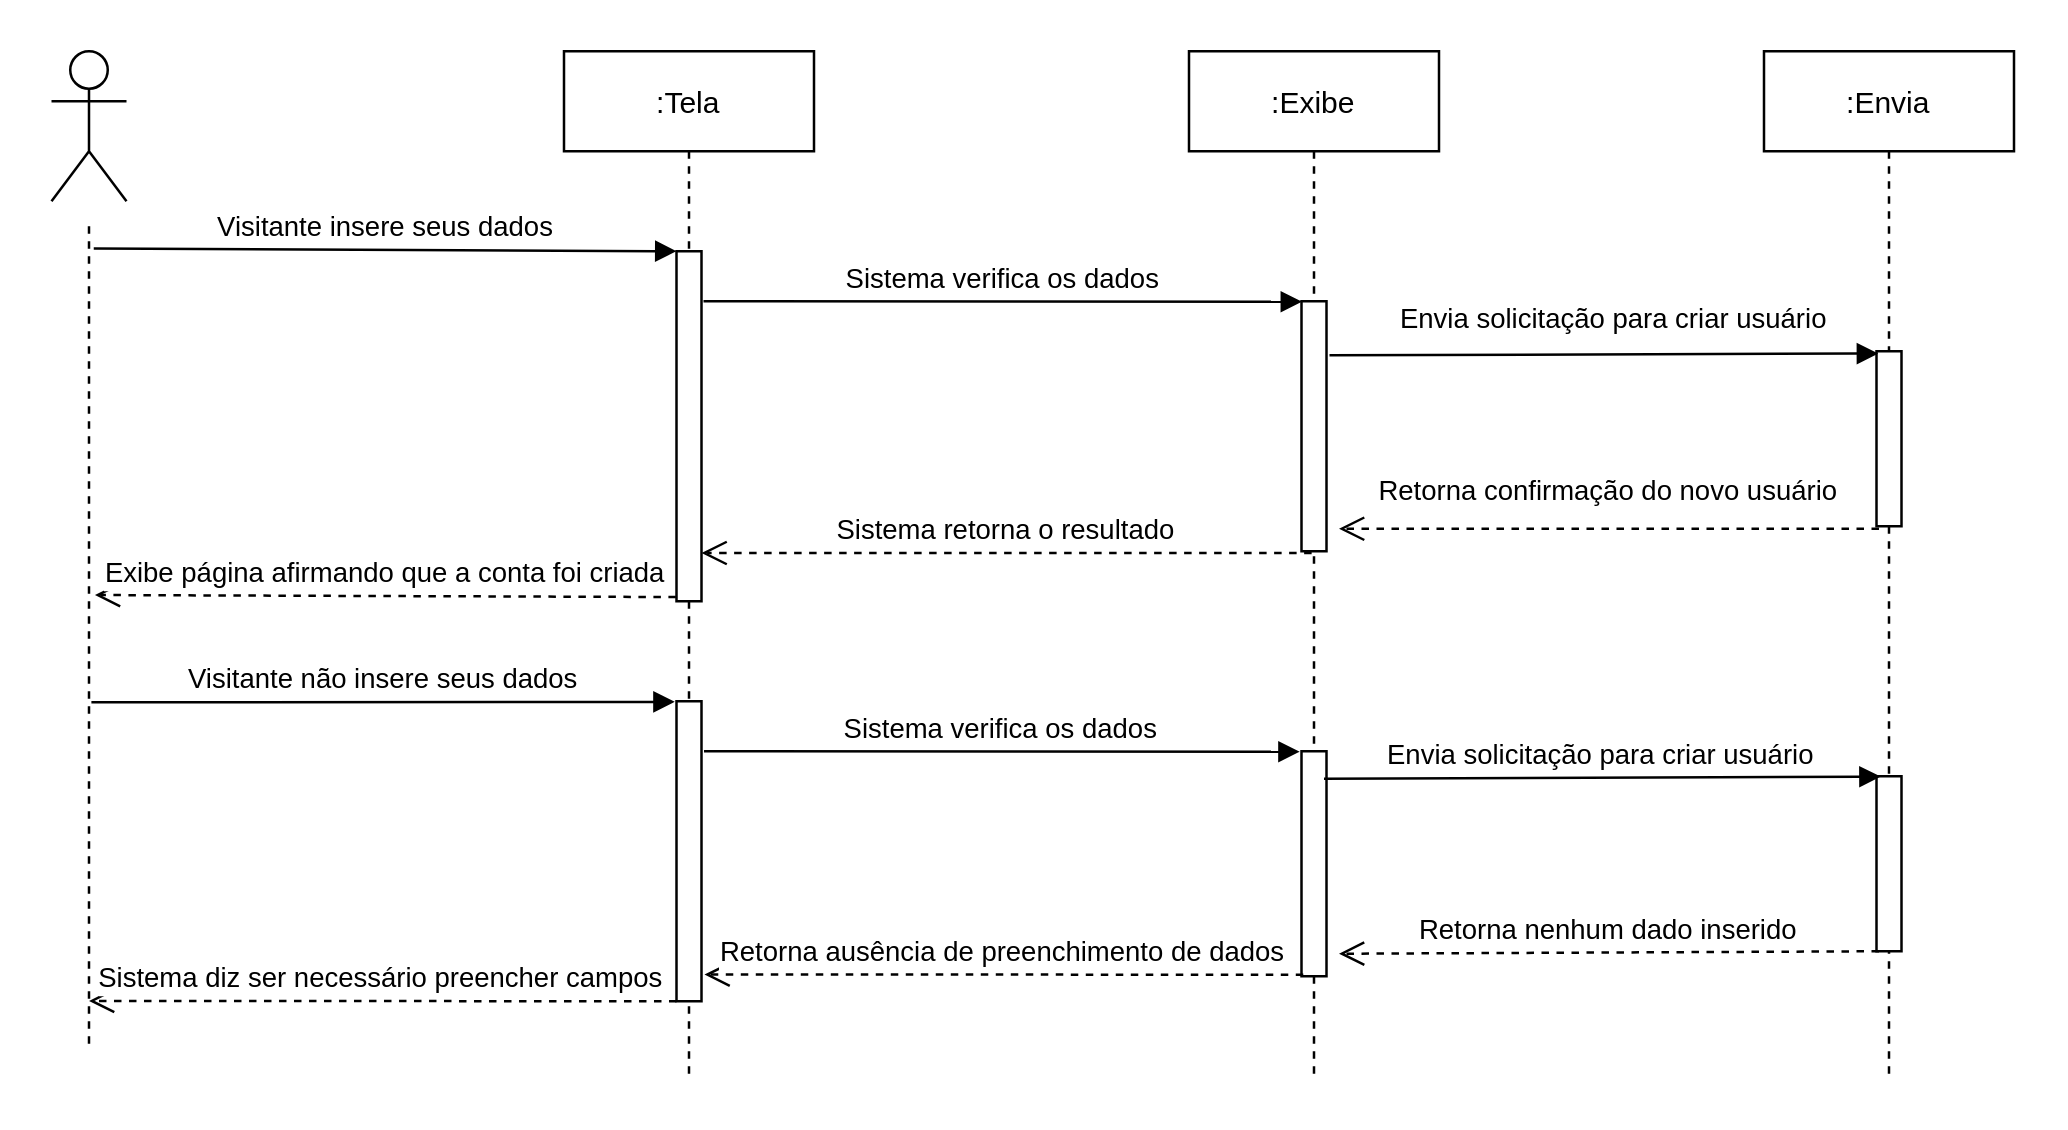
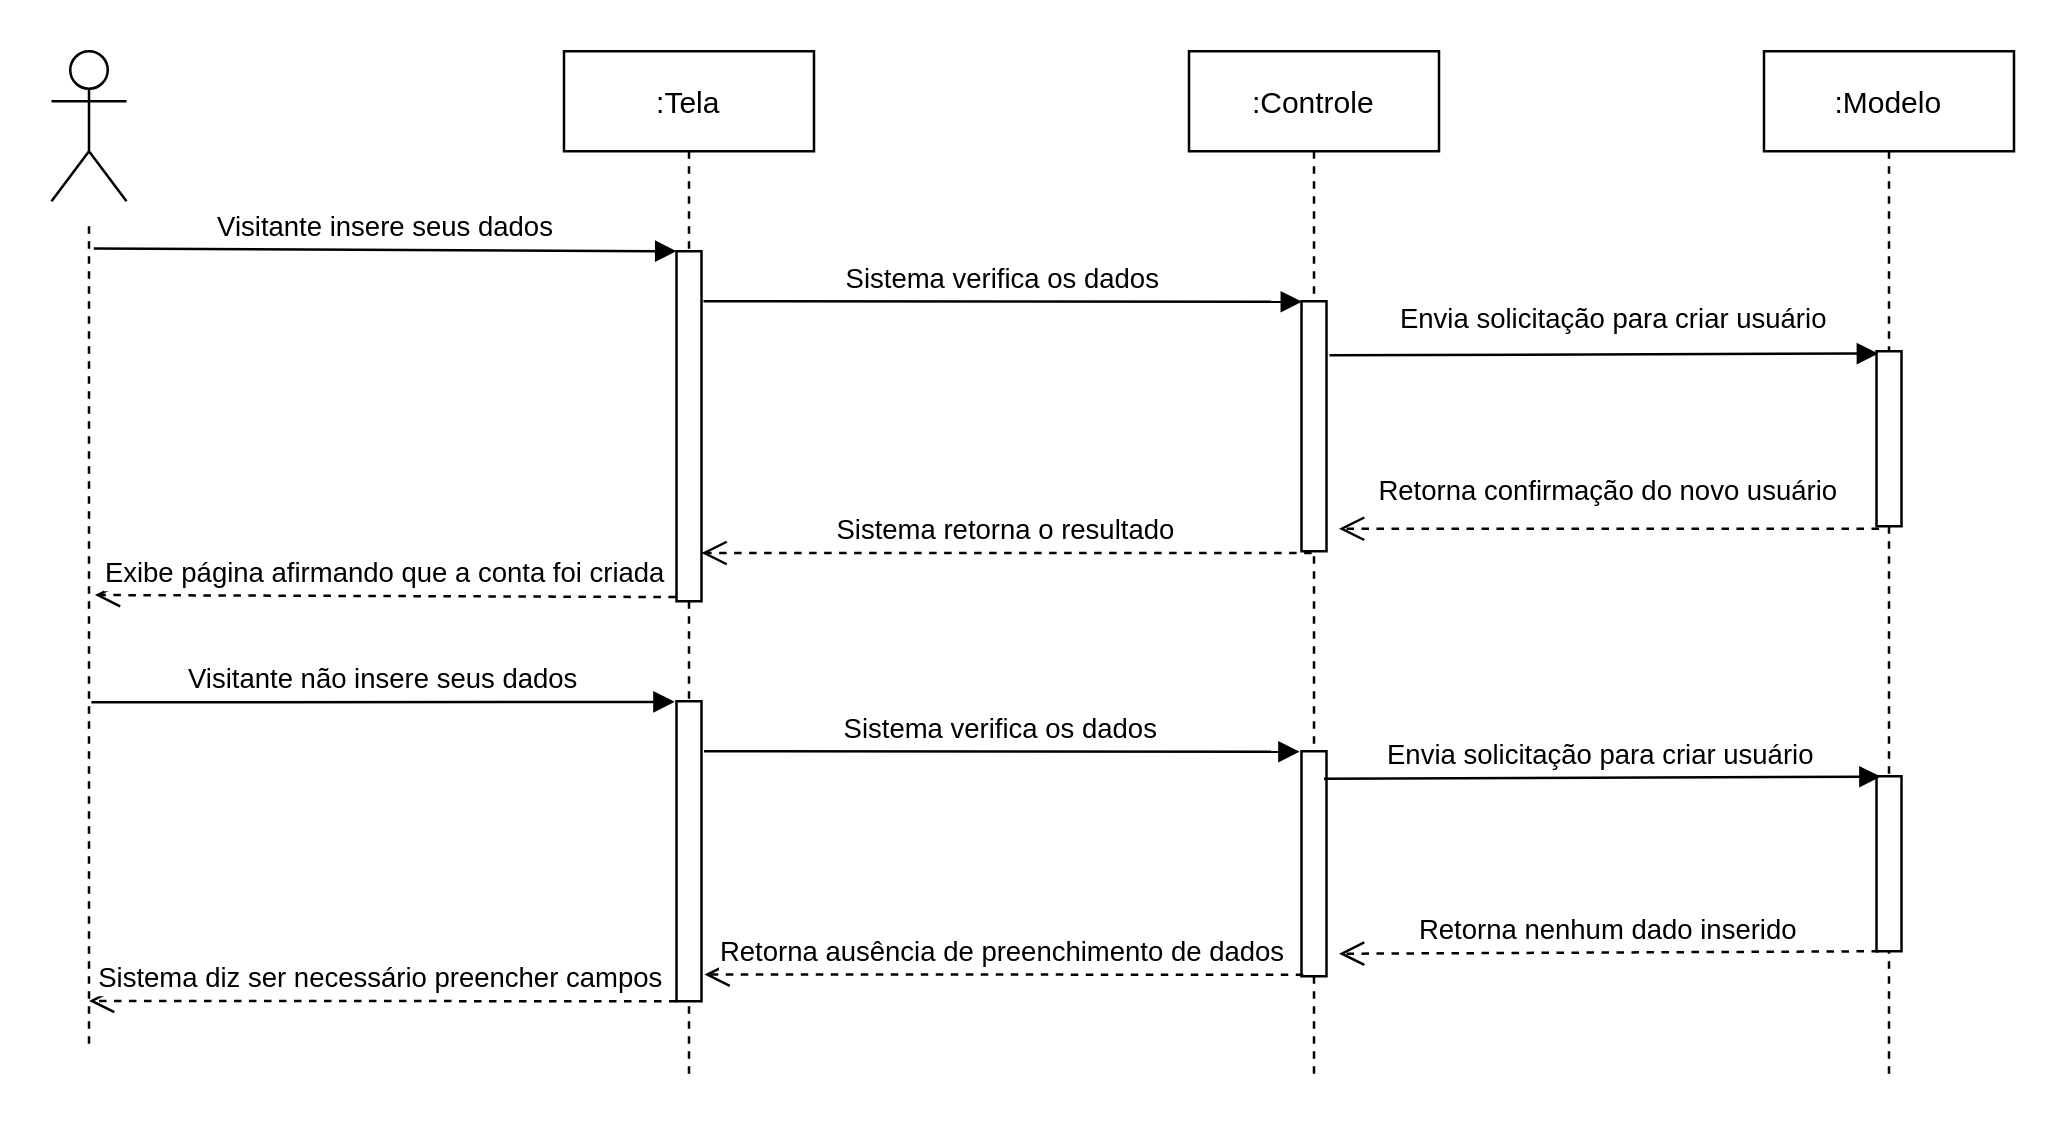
(1313, 103) -> (1313, 103)
(1888, 103) -> (1888, 103)
